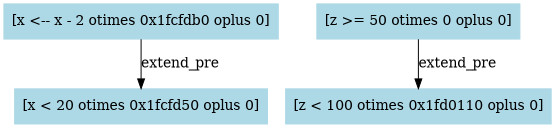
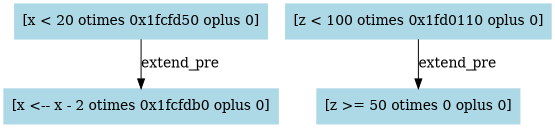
(141, 59) -> (141, 59)
(418, 59) -> (418, 59)
